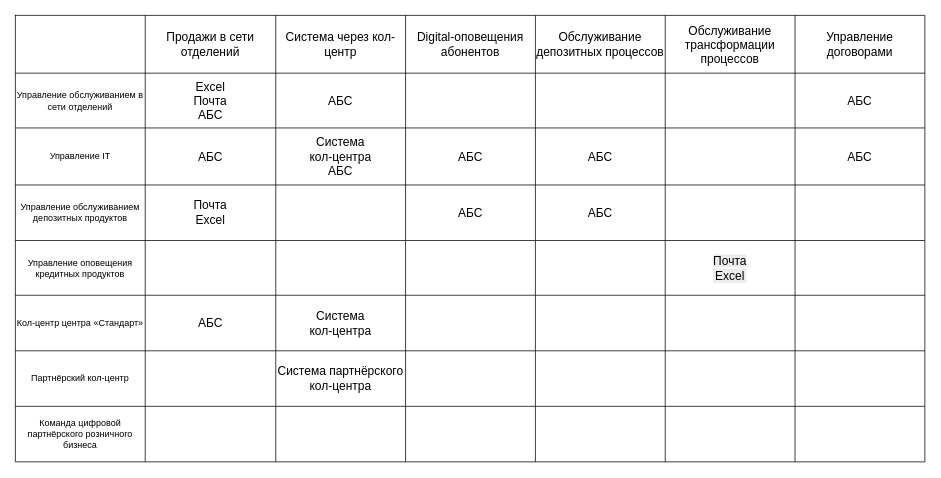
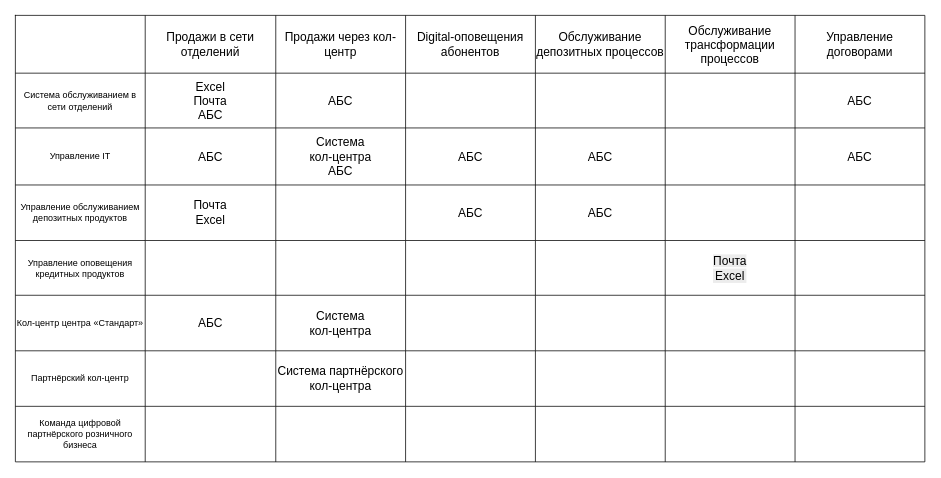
(341, 45) -> (341, 45)
(80, 101) -> (80, 101)
